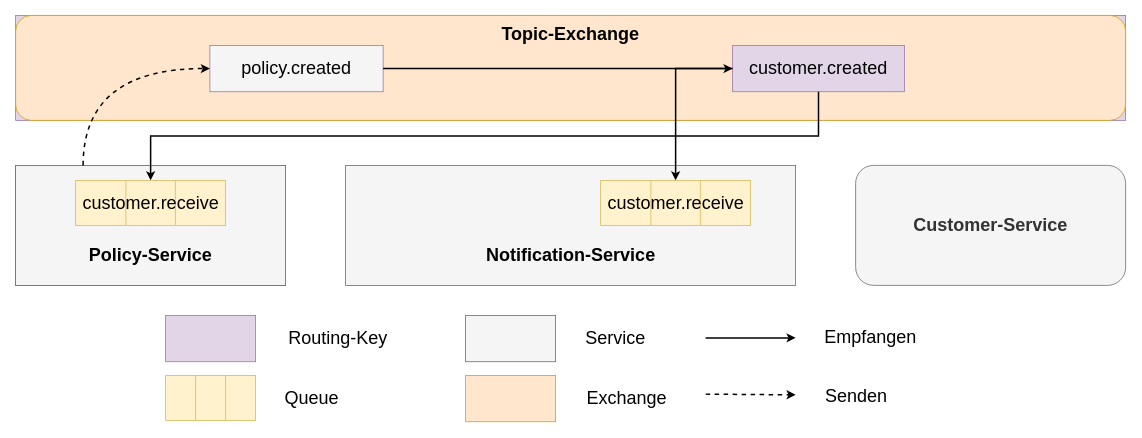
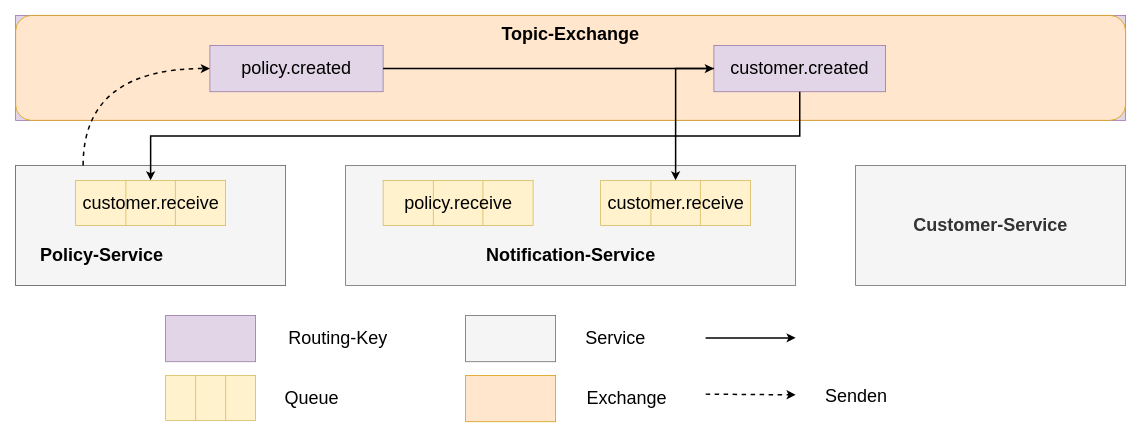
(296, 69) -> (296, 69)
(818, 69) -> (800, 69)
none -> (458, 203)
(990, 225) -> (990, 225)
(150, 256) -> (102, 256)
(870, 337) -> none
